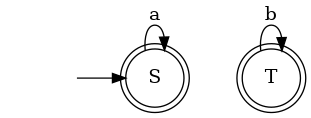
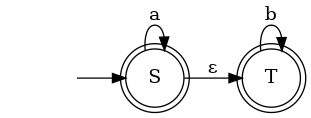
none -> (207, 78)
